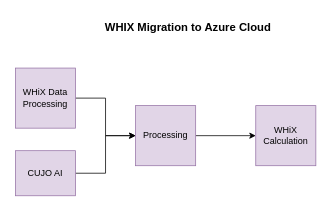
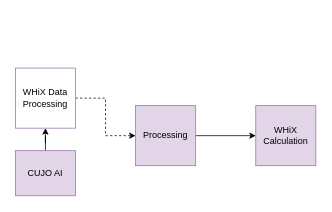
(188, 27) -> none
(45, 98) -> (45, 98)
(105, 101) -> (105, 101)
(105, 171) -> (45, 136)
